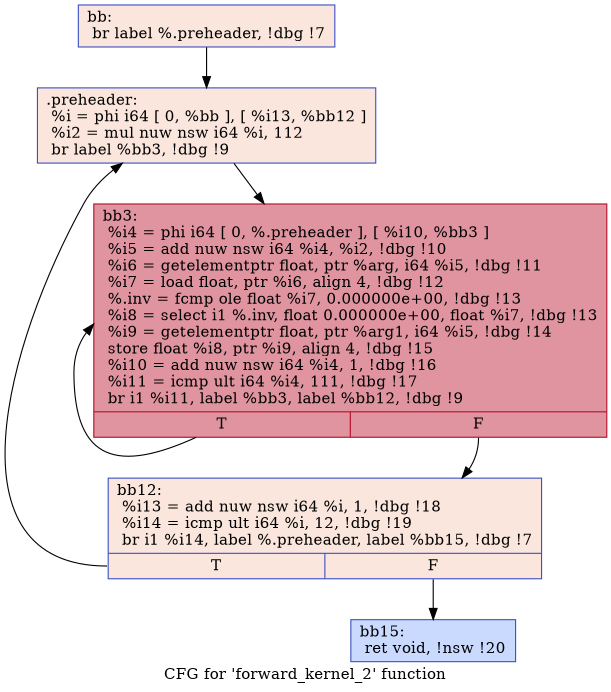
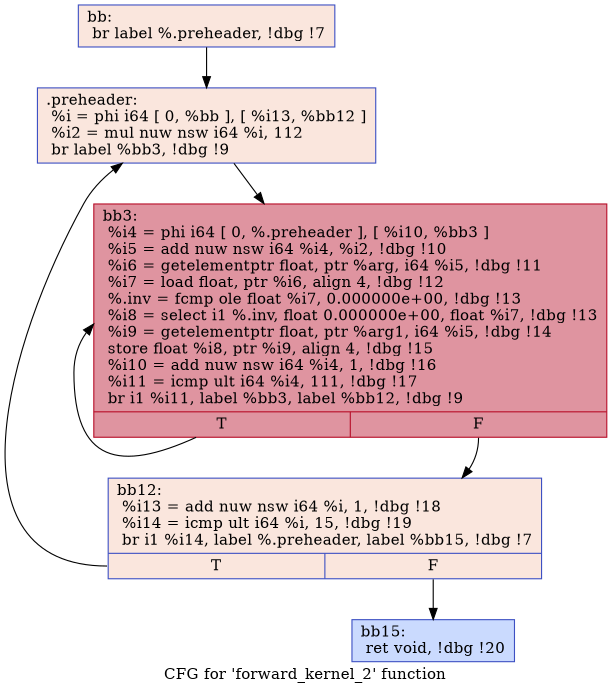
(265, 523) -> (265, 523)
(433, 648) -> (433, 648)
